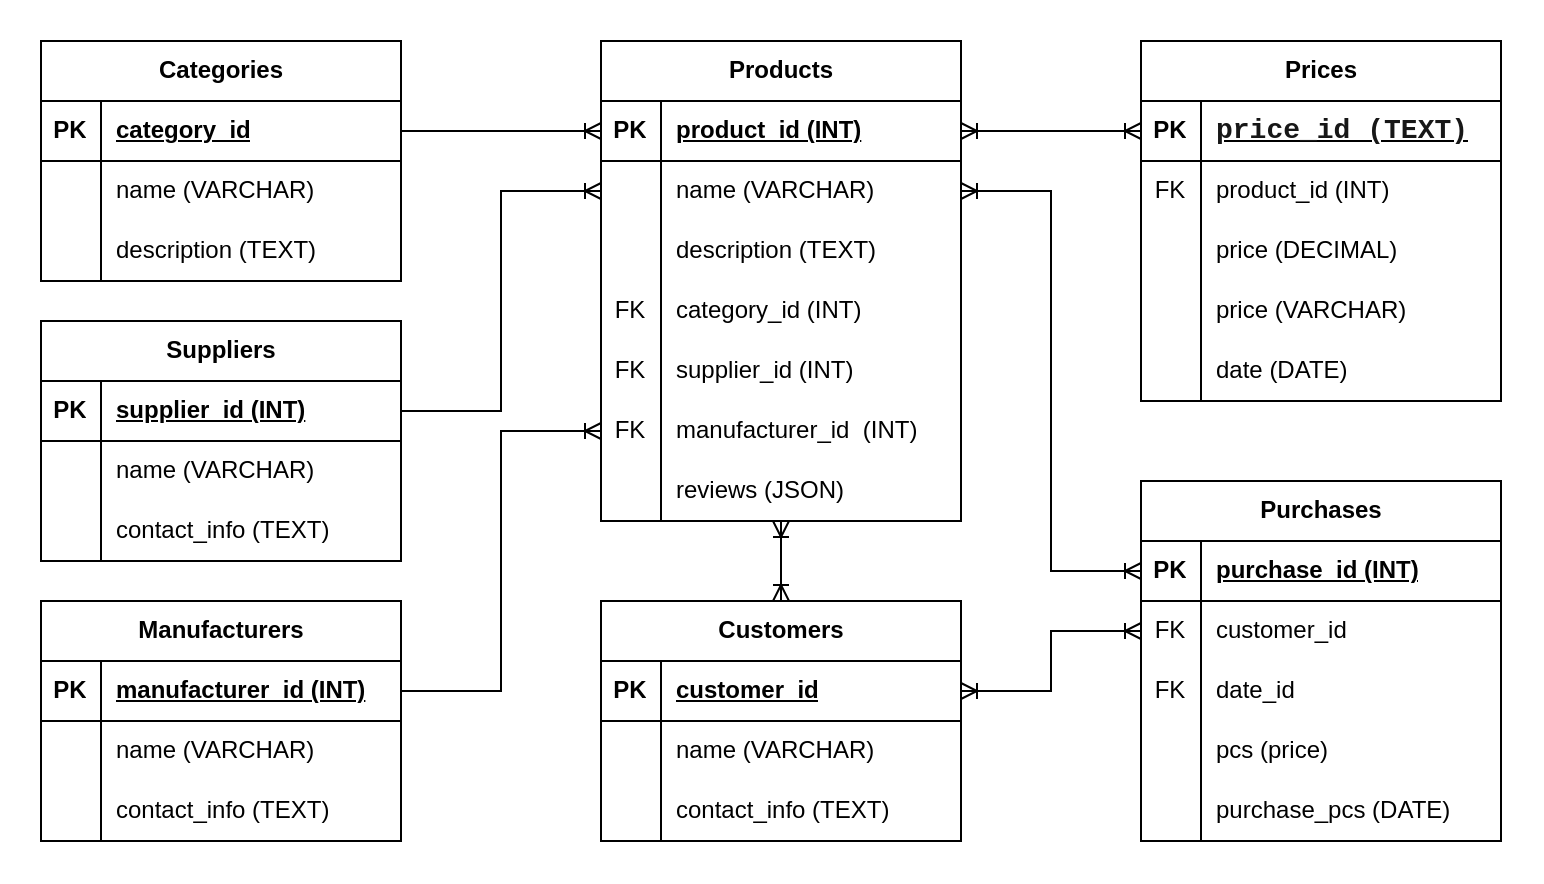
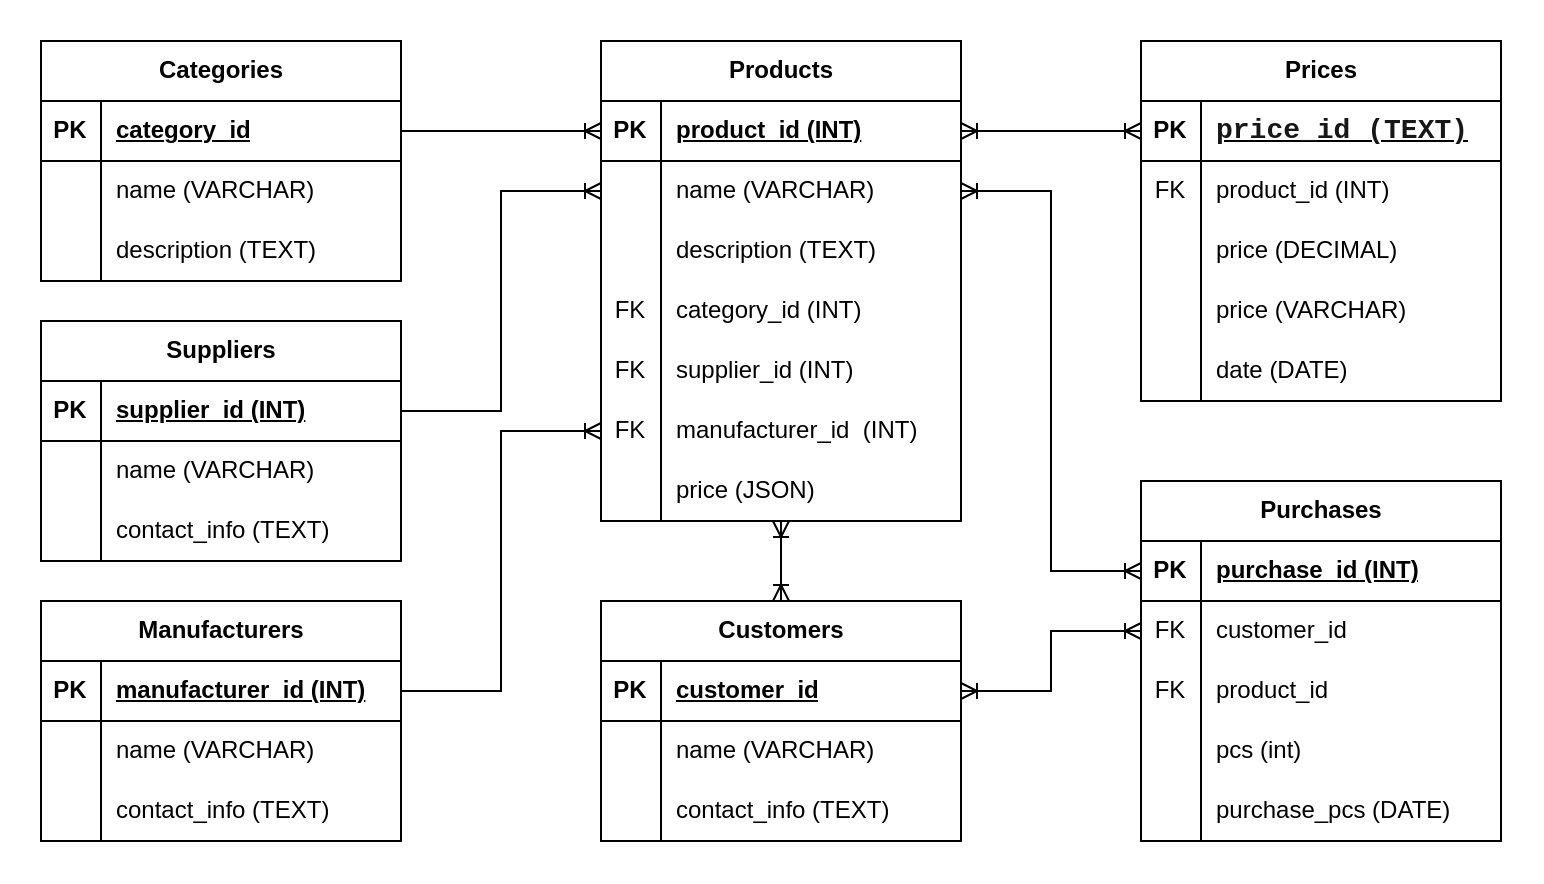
(765, 491) -> (751, 491)
(1261, 691) -> (1281, 691)
(1285, 751) -> (1271, 751)
